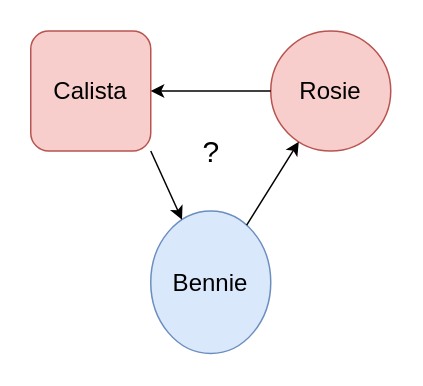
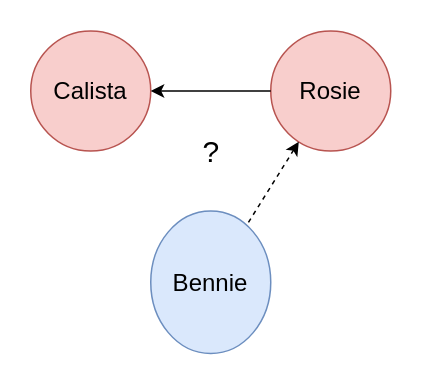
(91, 91) -> (91, 91)
(164, 180) -> none
(270, 188) -> (270, 188)
